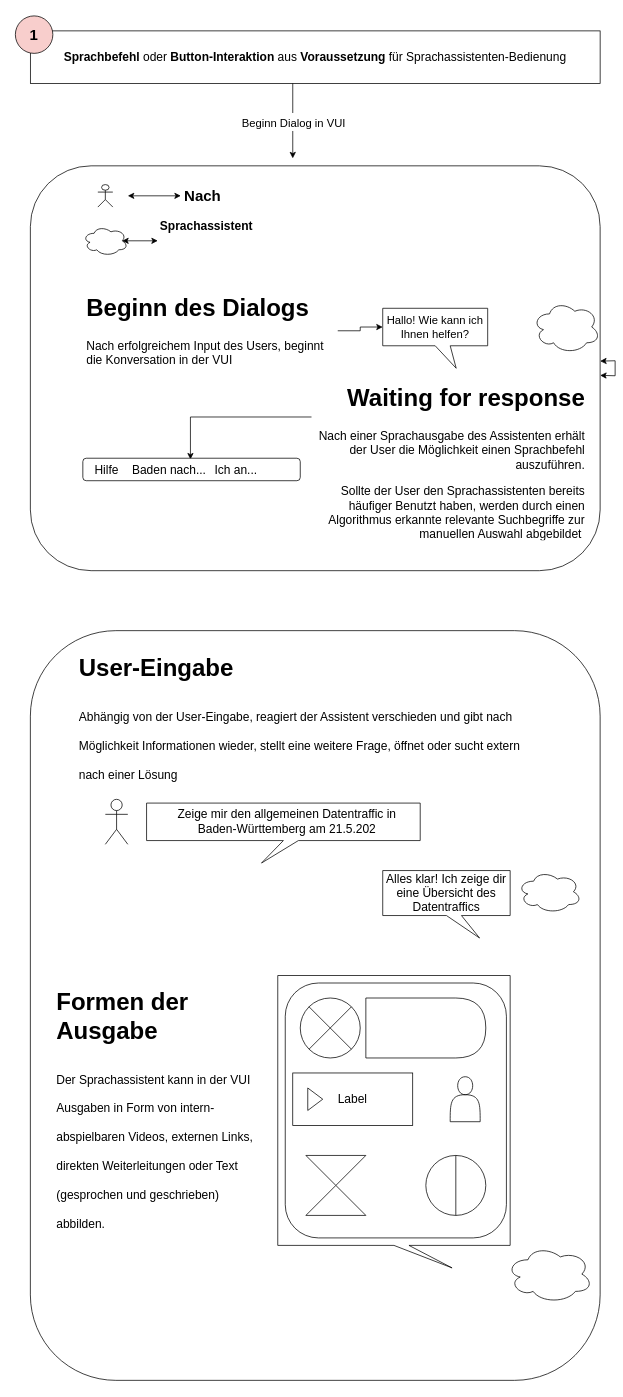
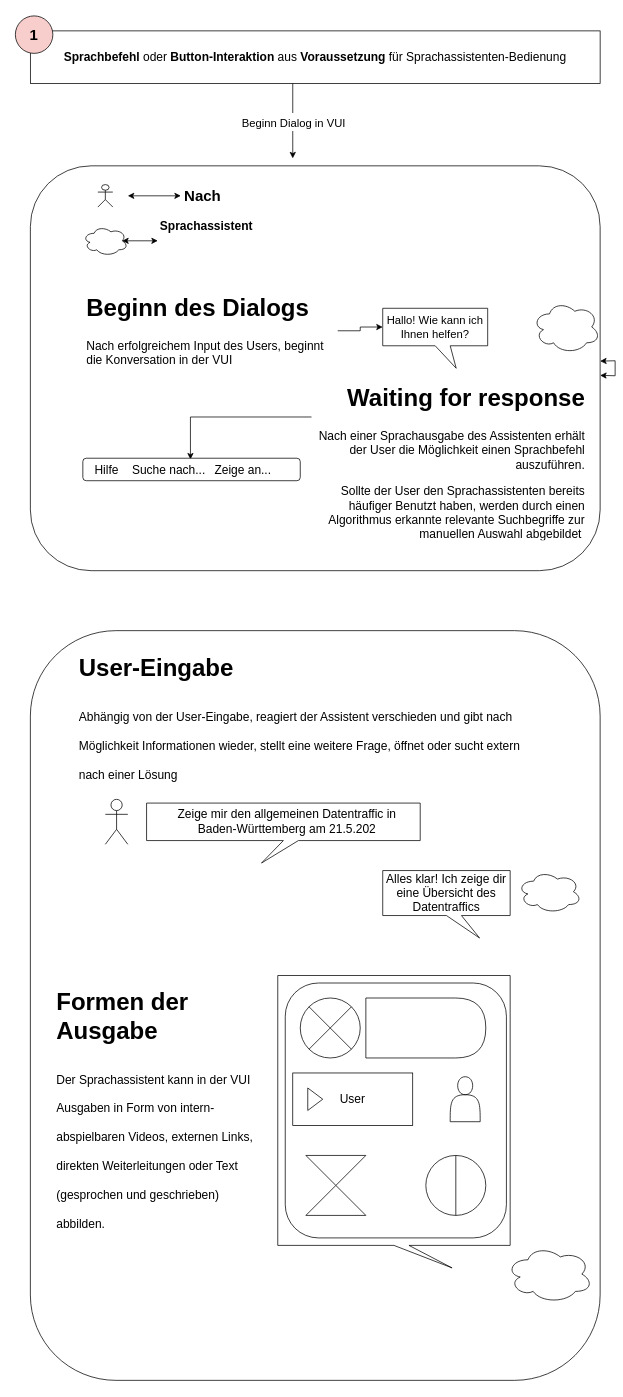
(169, 470) -> (169, 470)
(239, 470) -> (244, 470)
(353, 1099) -> (353, 1099)
